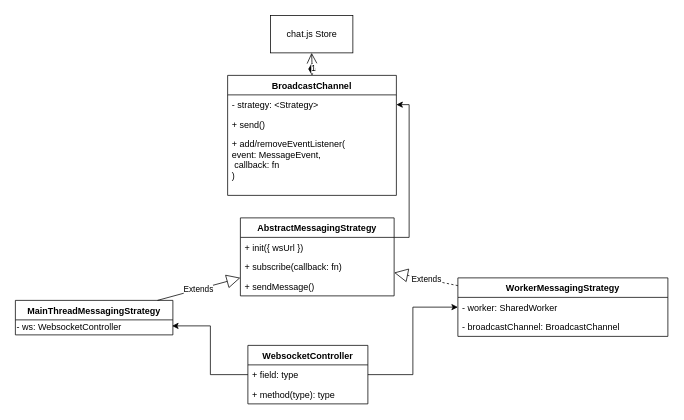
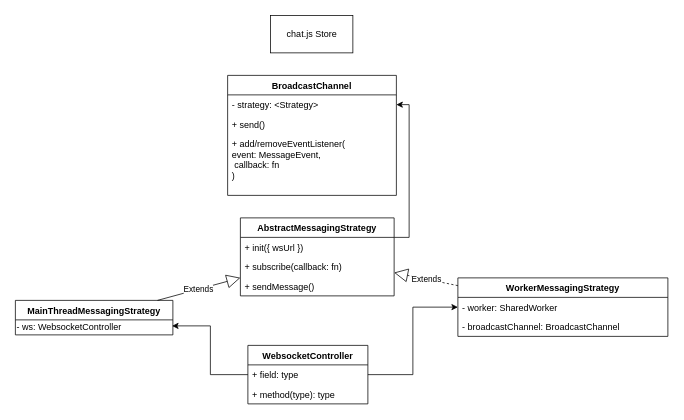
(312, 62) -> none
